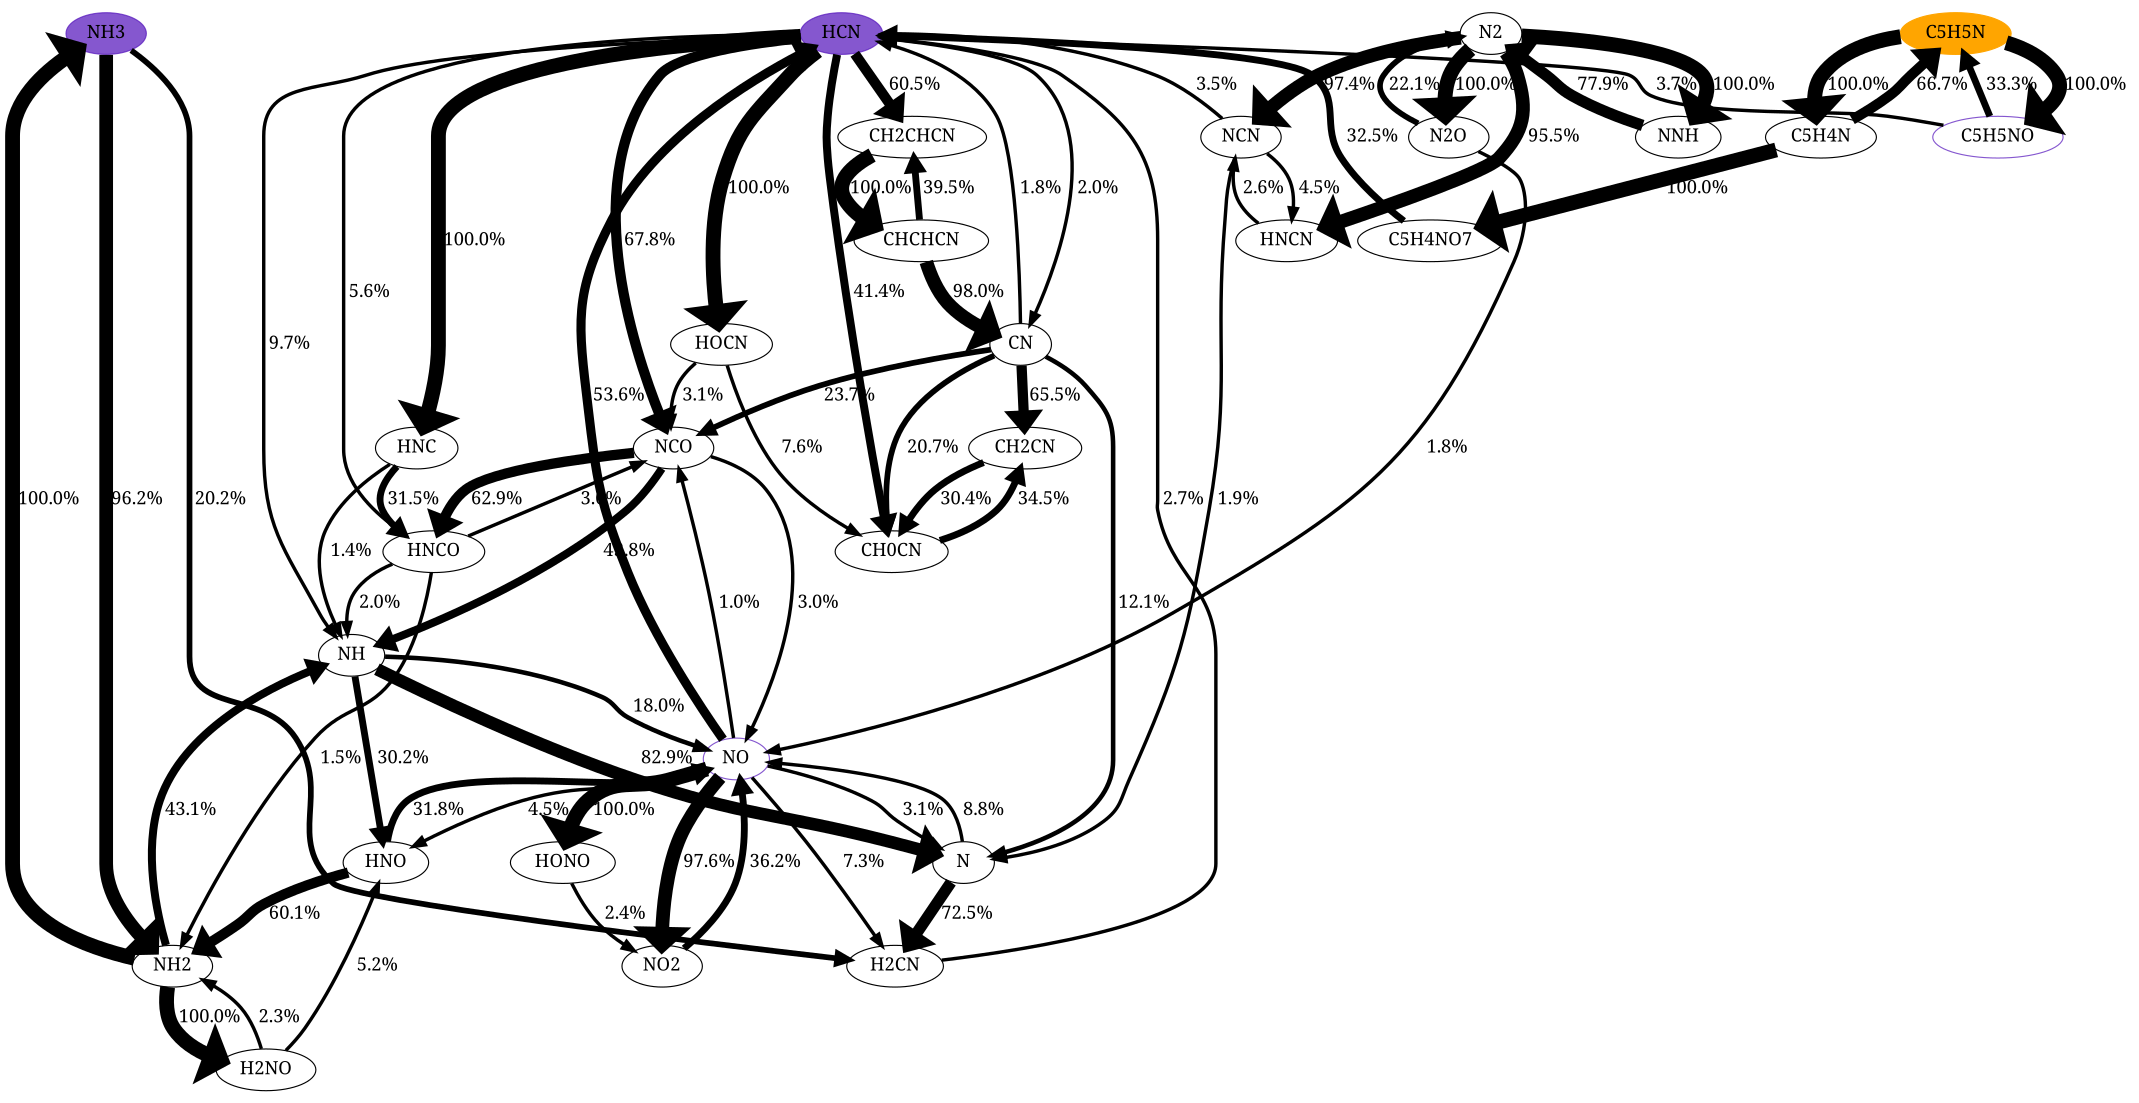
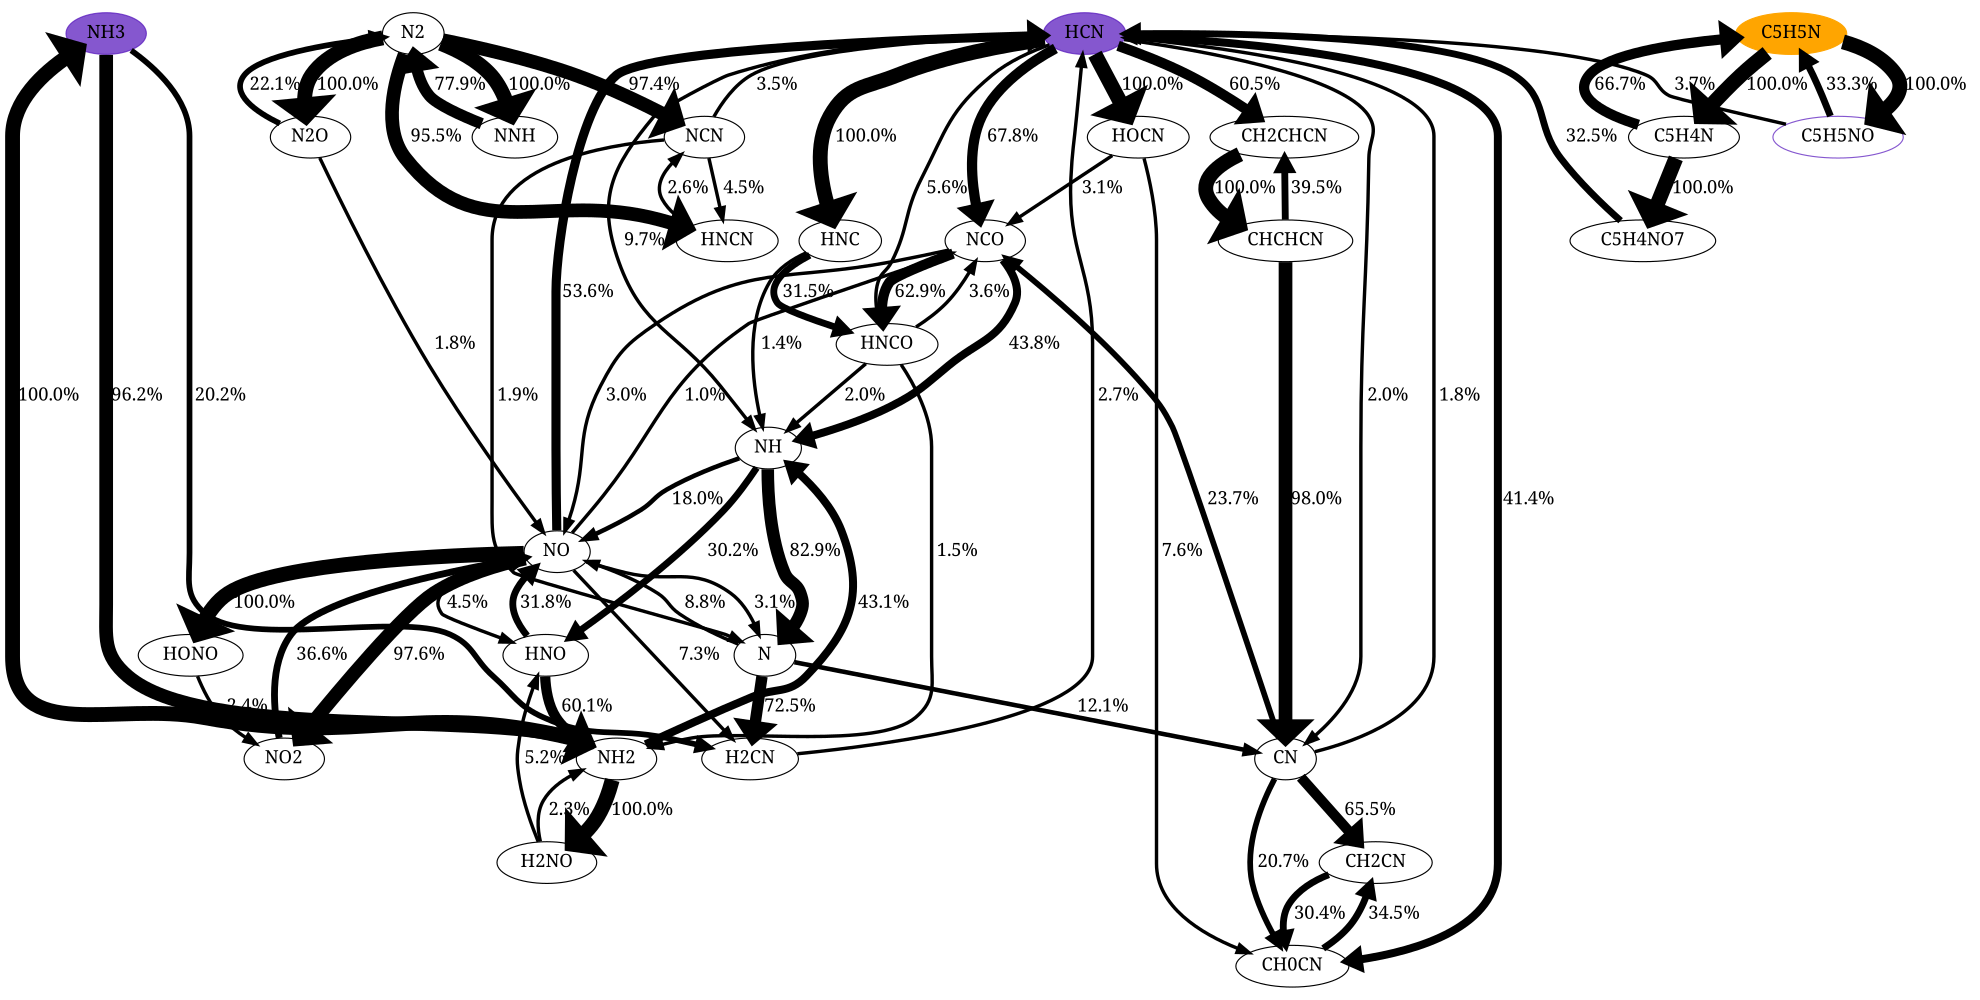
(1113, 621) -> (1008, 704)
(736, 759) -> (557, 552)
(773, 863) -> (320, 655)
